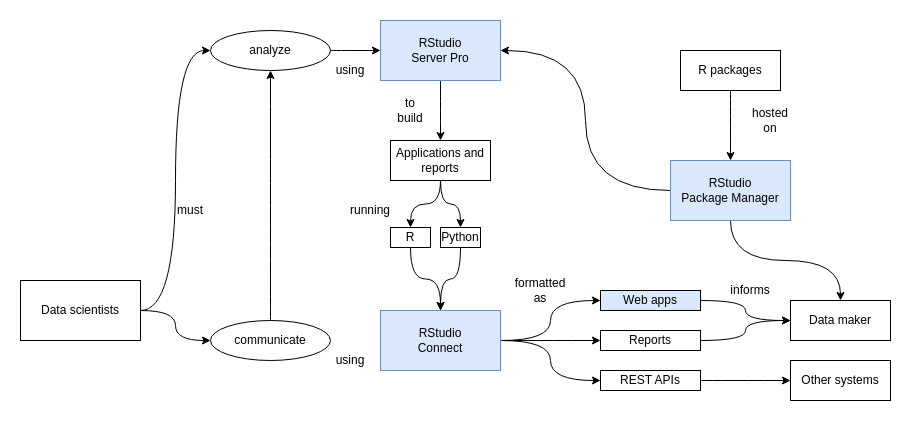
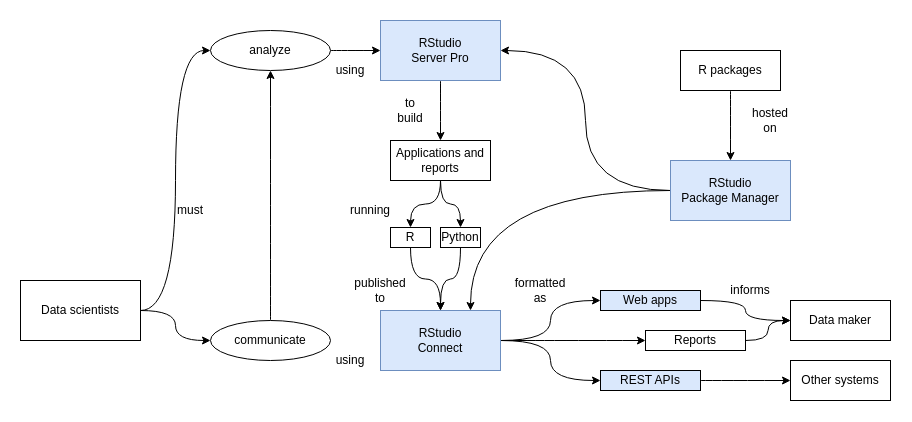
(782, 260) -> (540, 210)
none -> (381, 291)
(651, 341) -> (696, 341)
(651, 381) -> (651, 381)
